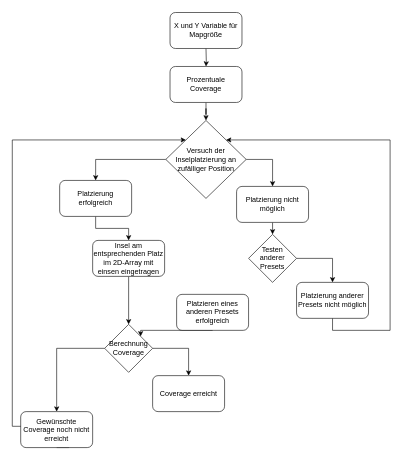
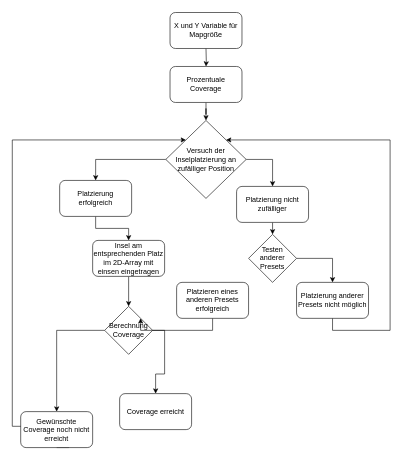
(273, 204) -> (273, 204)
(213, 312) -> (213, 300)
(129, 348) -> (129, 330)
(189, 394) -> (156, 412)
